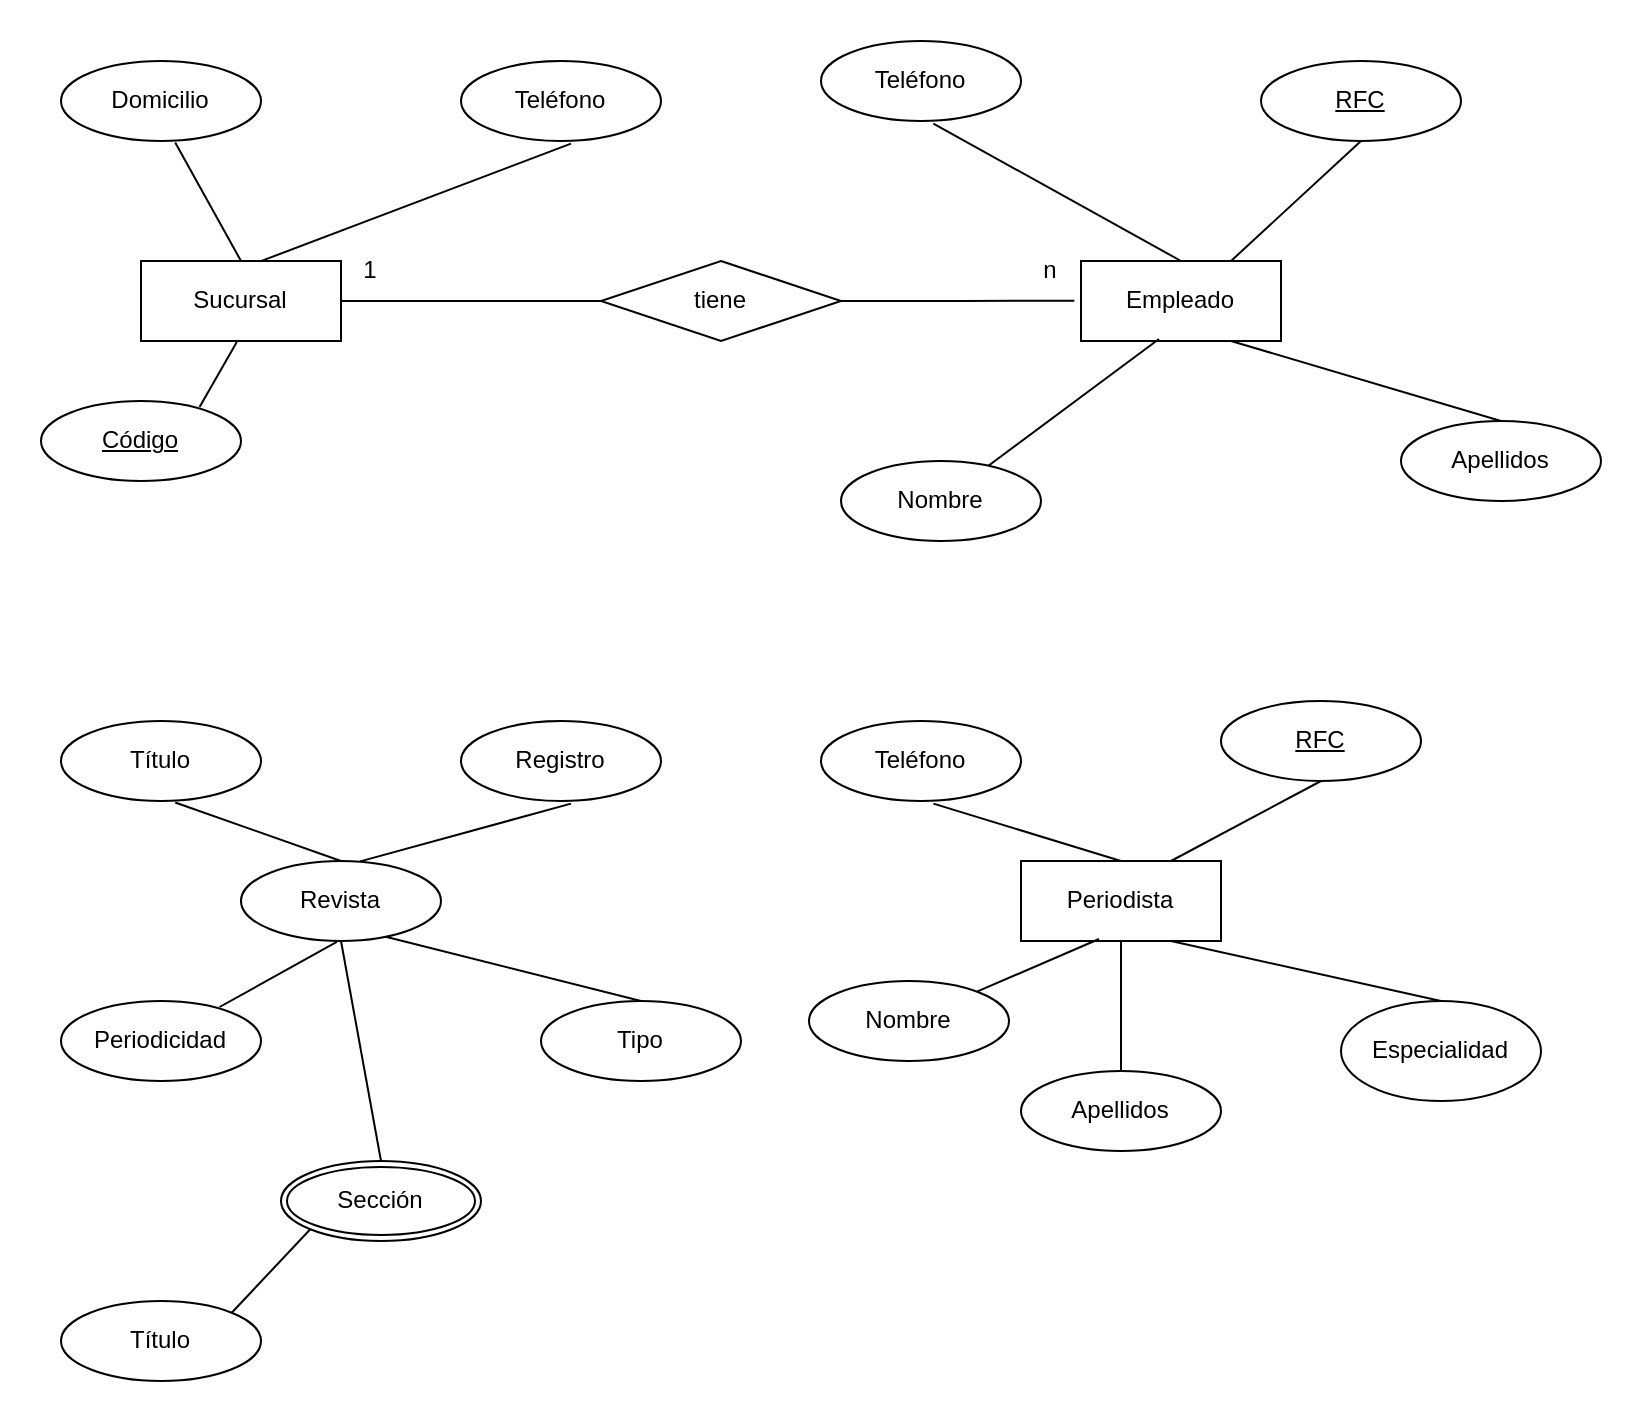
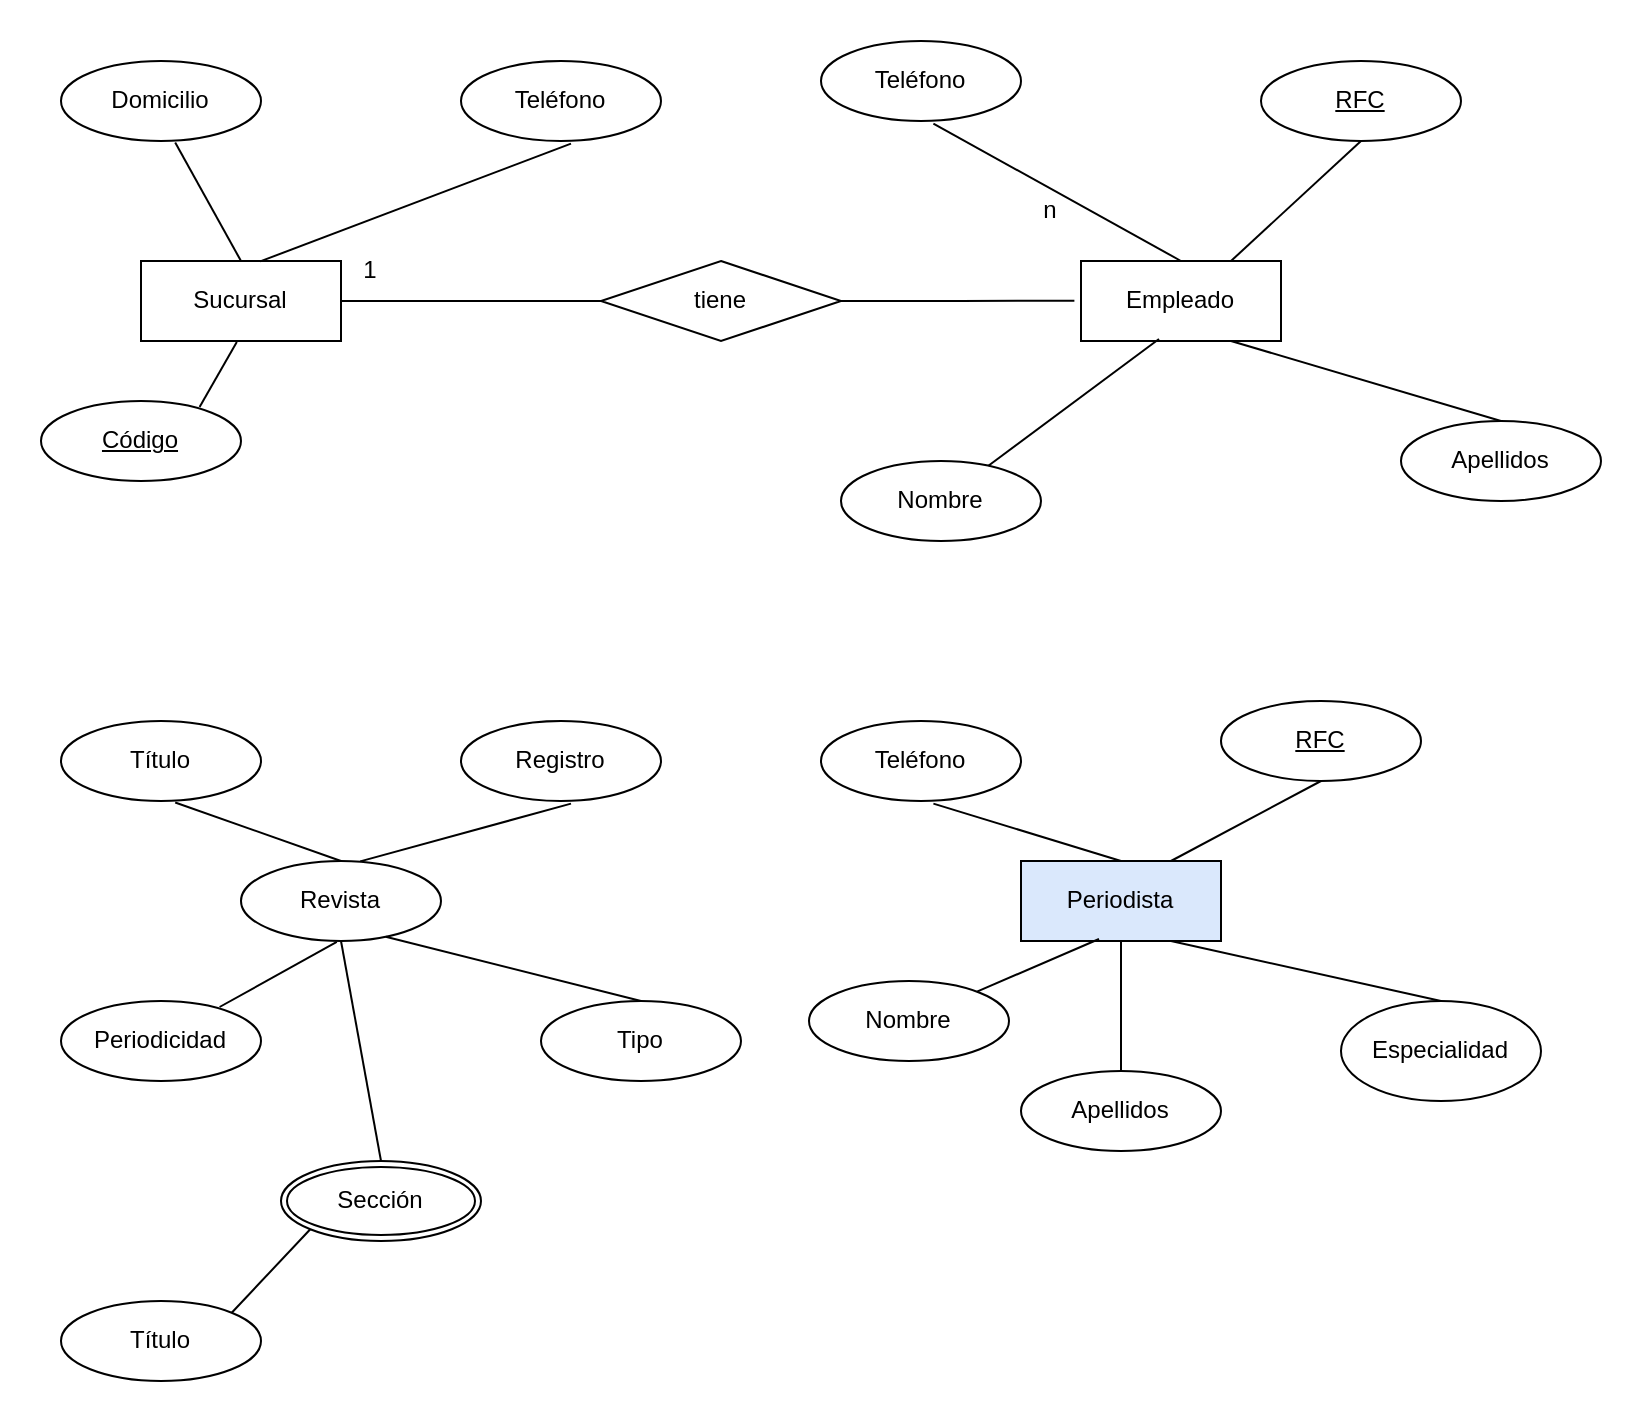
(1051, 271) -> (1051, 211)
(1121, 901) -> (1121, 901)
